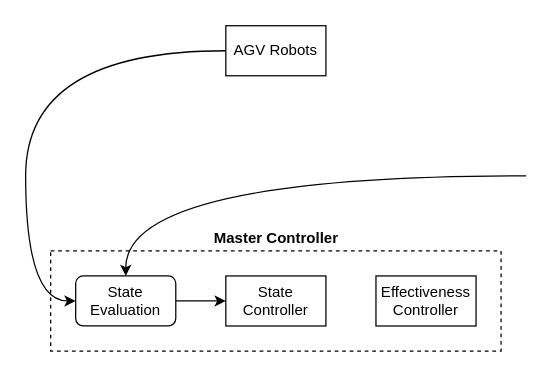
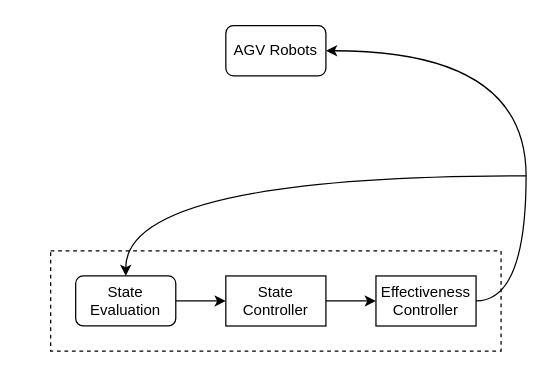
(276, 51) -> (276, 51)
(42, 115) -> none
none -> (512, 120)
(276, 238) -> none
none -> (347, 301)
